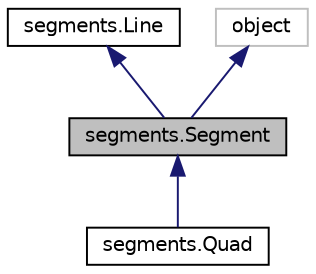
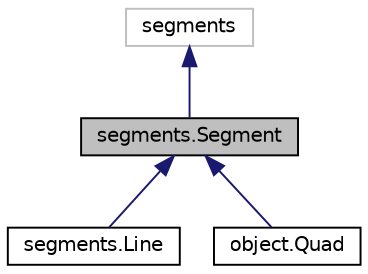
(262, 27) -> (190, 27)
(142, 90) -> (135, 199)
(178, 246) -> (287, 246)
